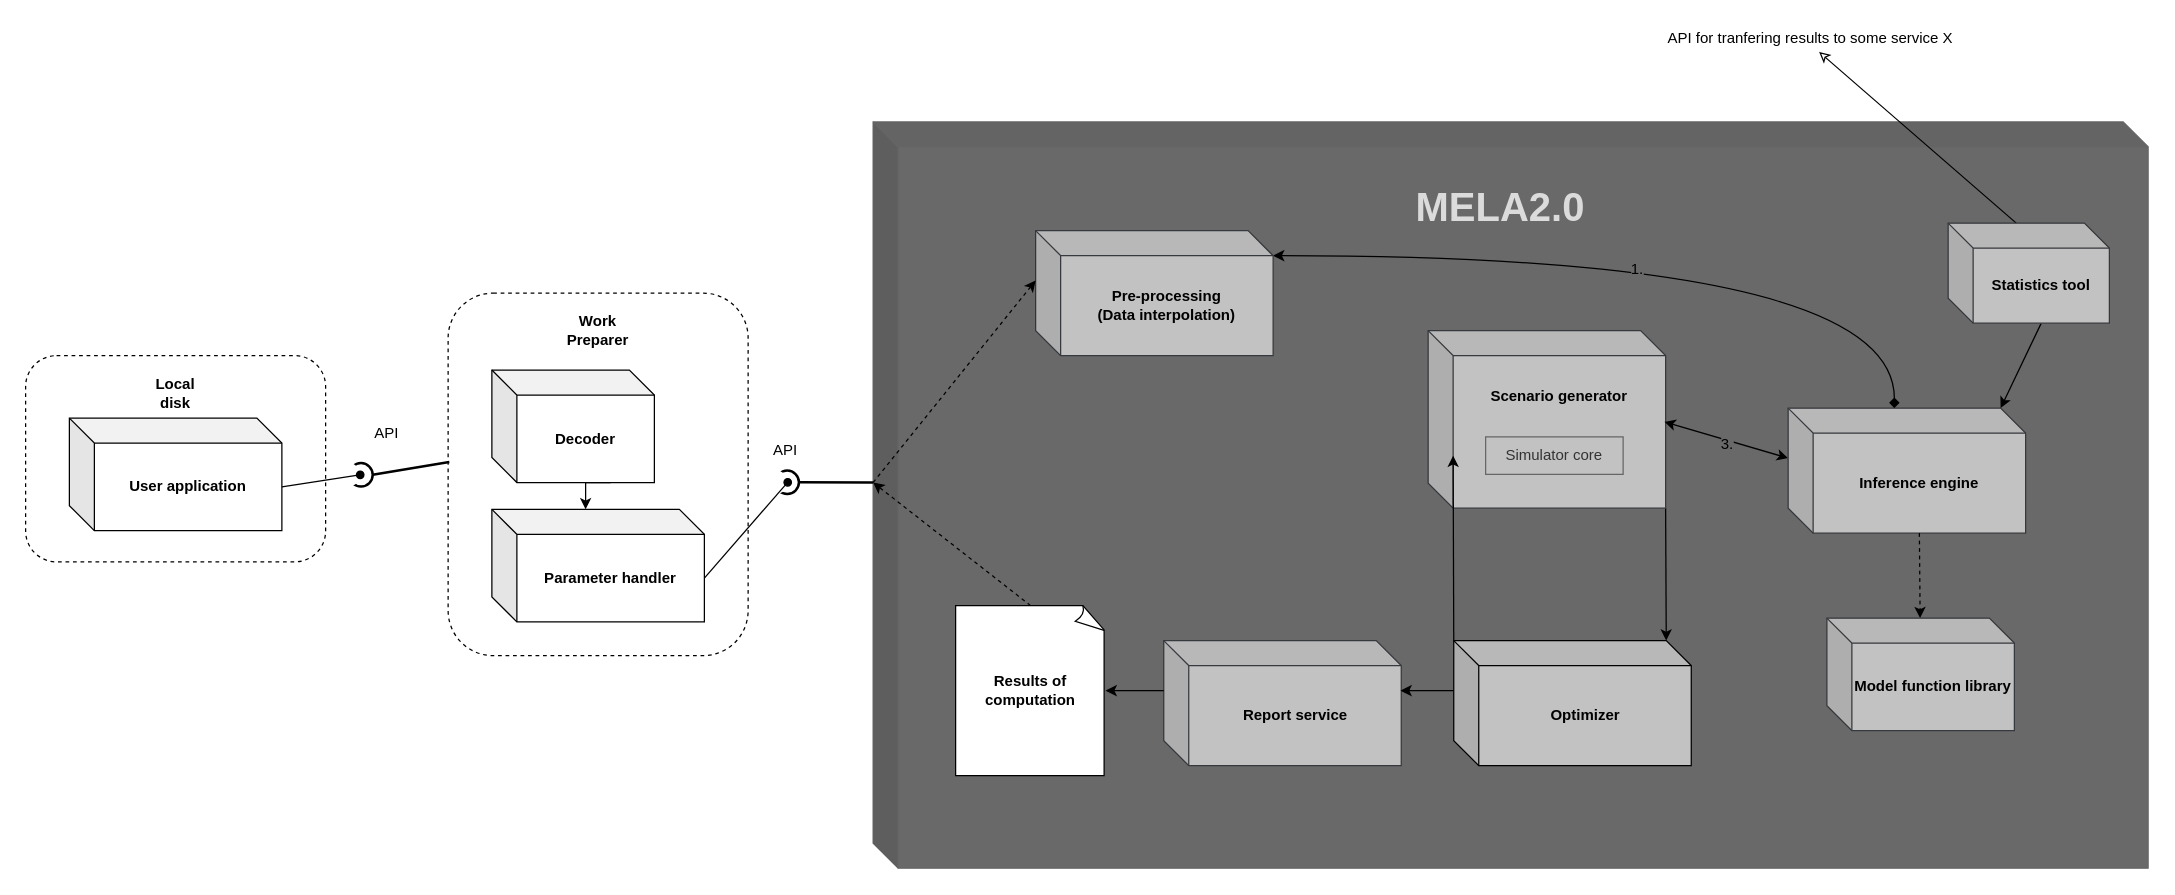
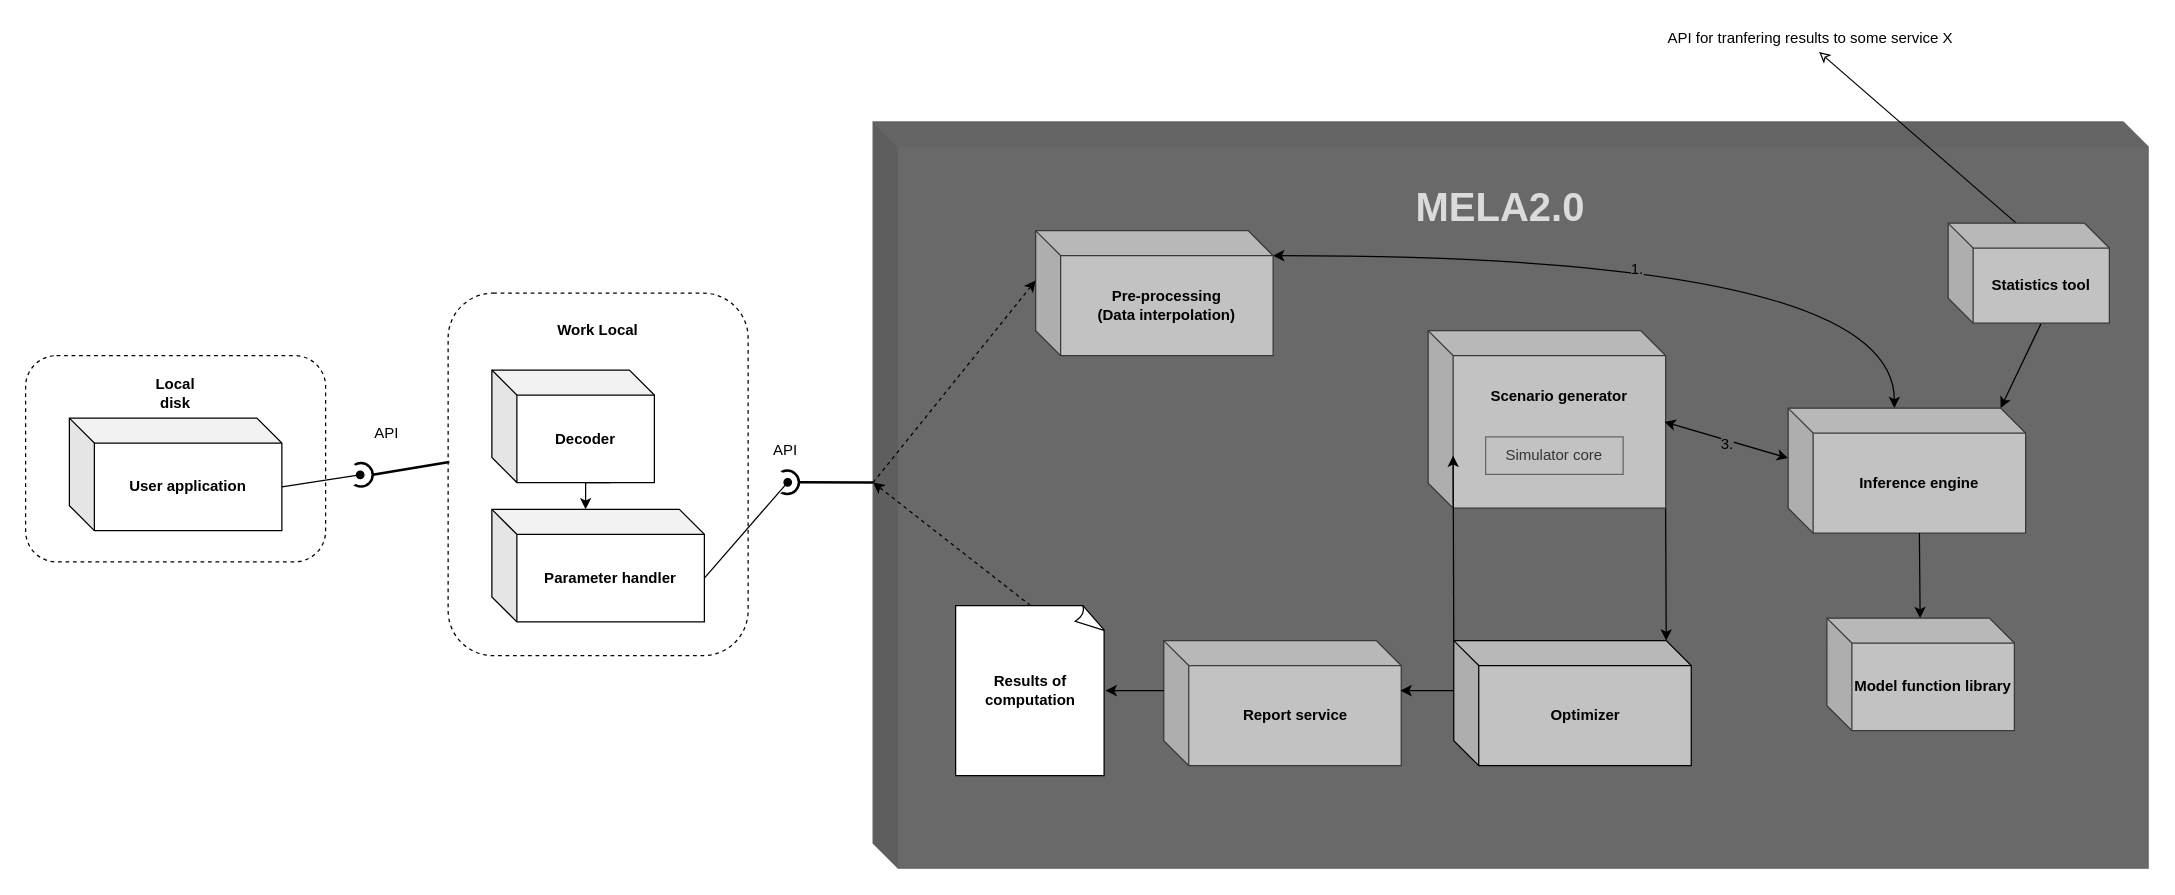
(598, 331) -> (598, 331)
(1894, 397) -> (1894, 398)
(1920, 572) -> (1920, 572)
